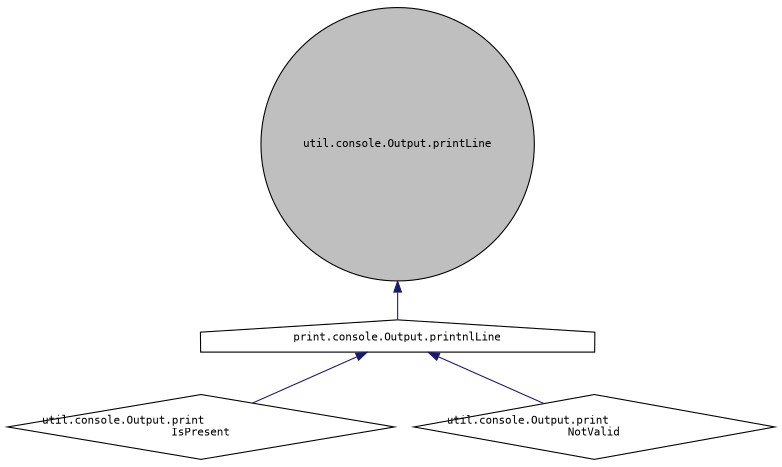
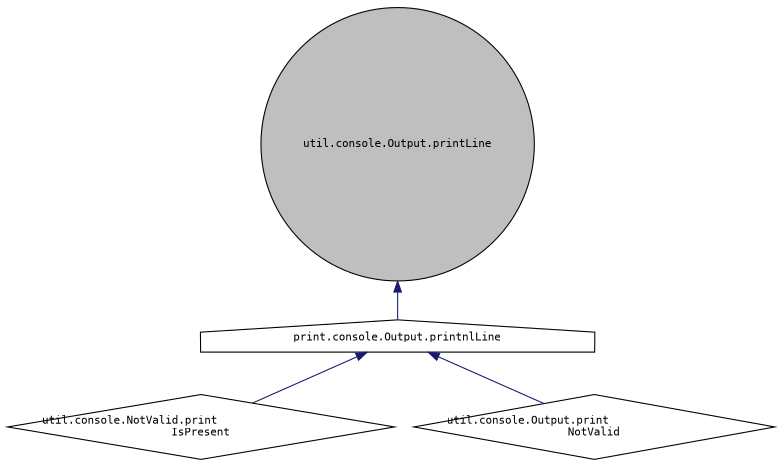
(201, 427) -> (201, 427)
